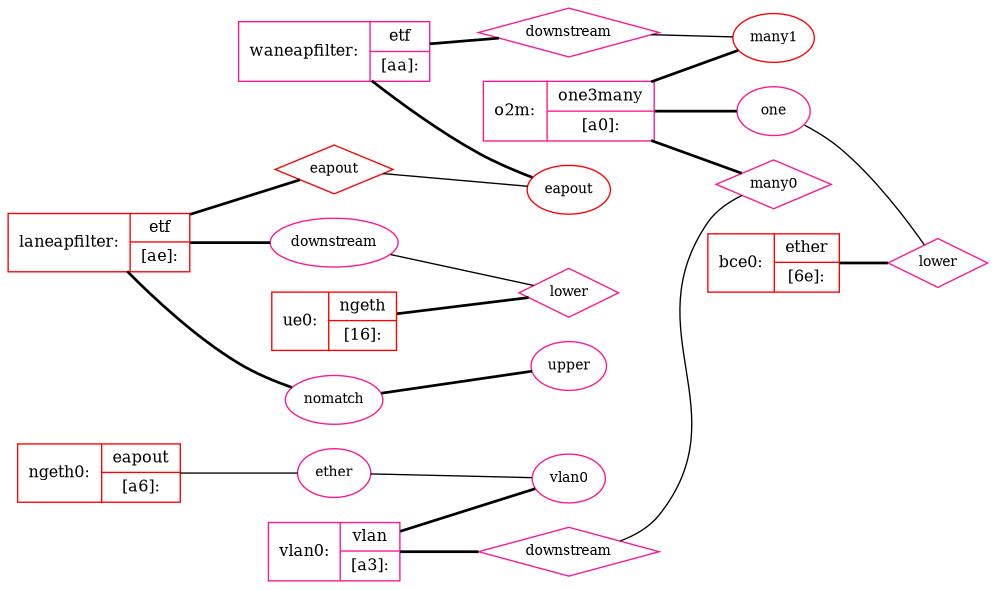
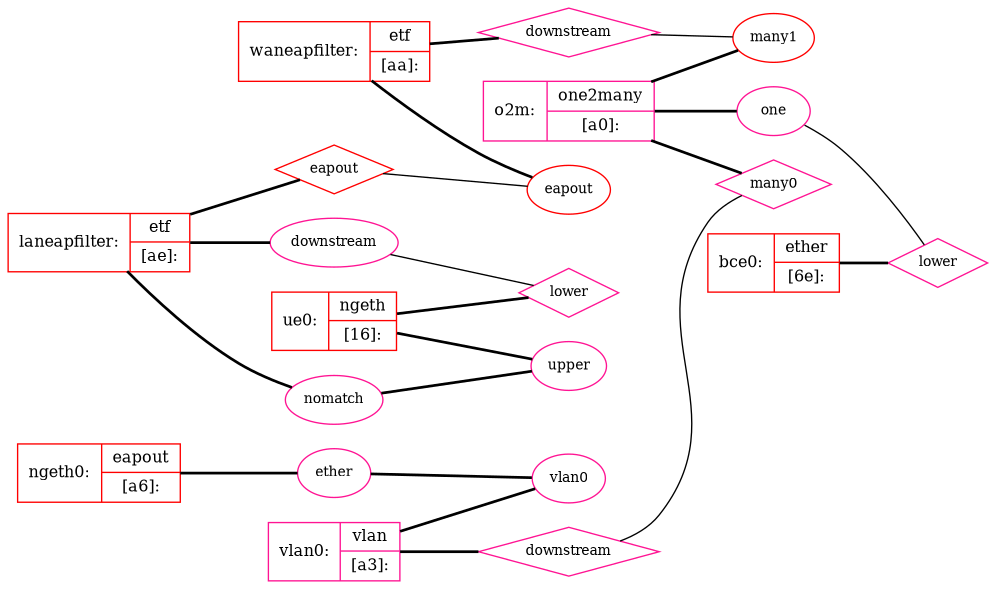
(334, 52) -> (334, 52)
(601, 96) -> (601, 96)
none -> (465, 346)
(239, 473) -> (239, 473)
(451, 476) -> (451, 476)
